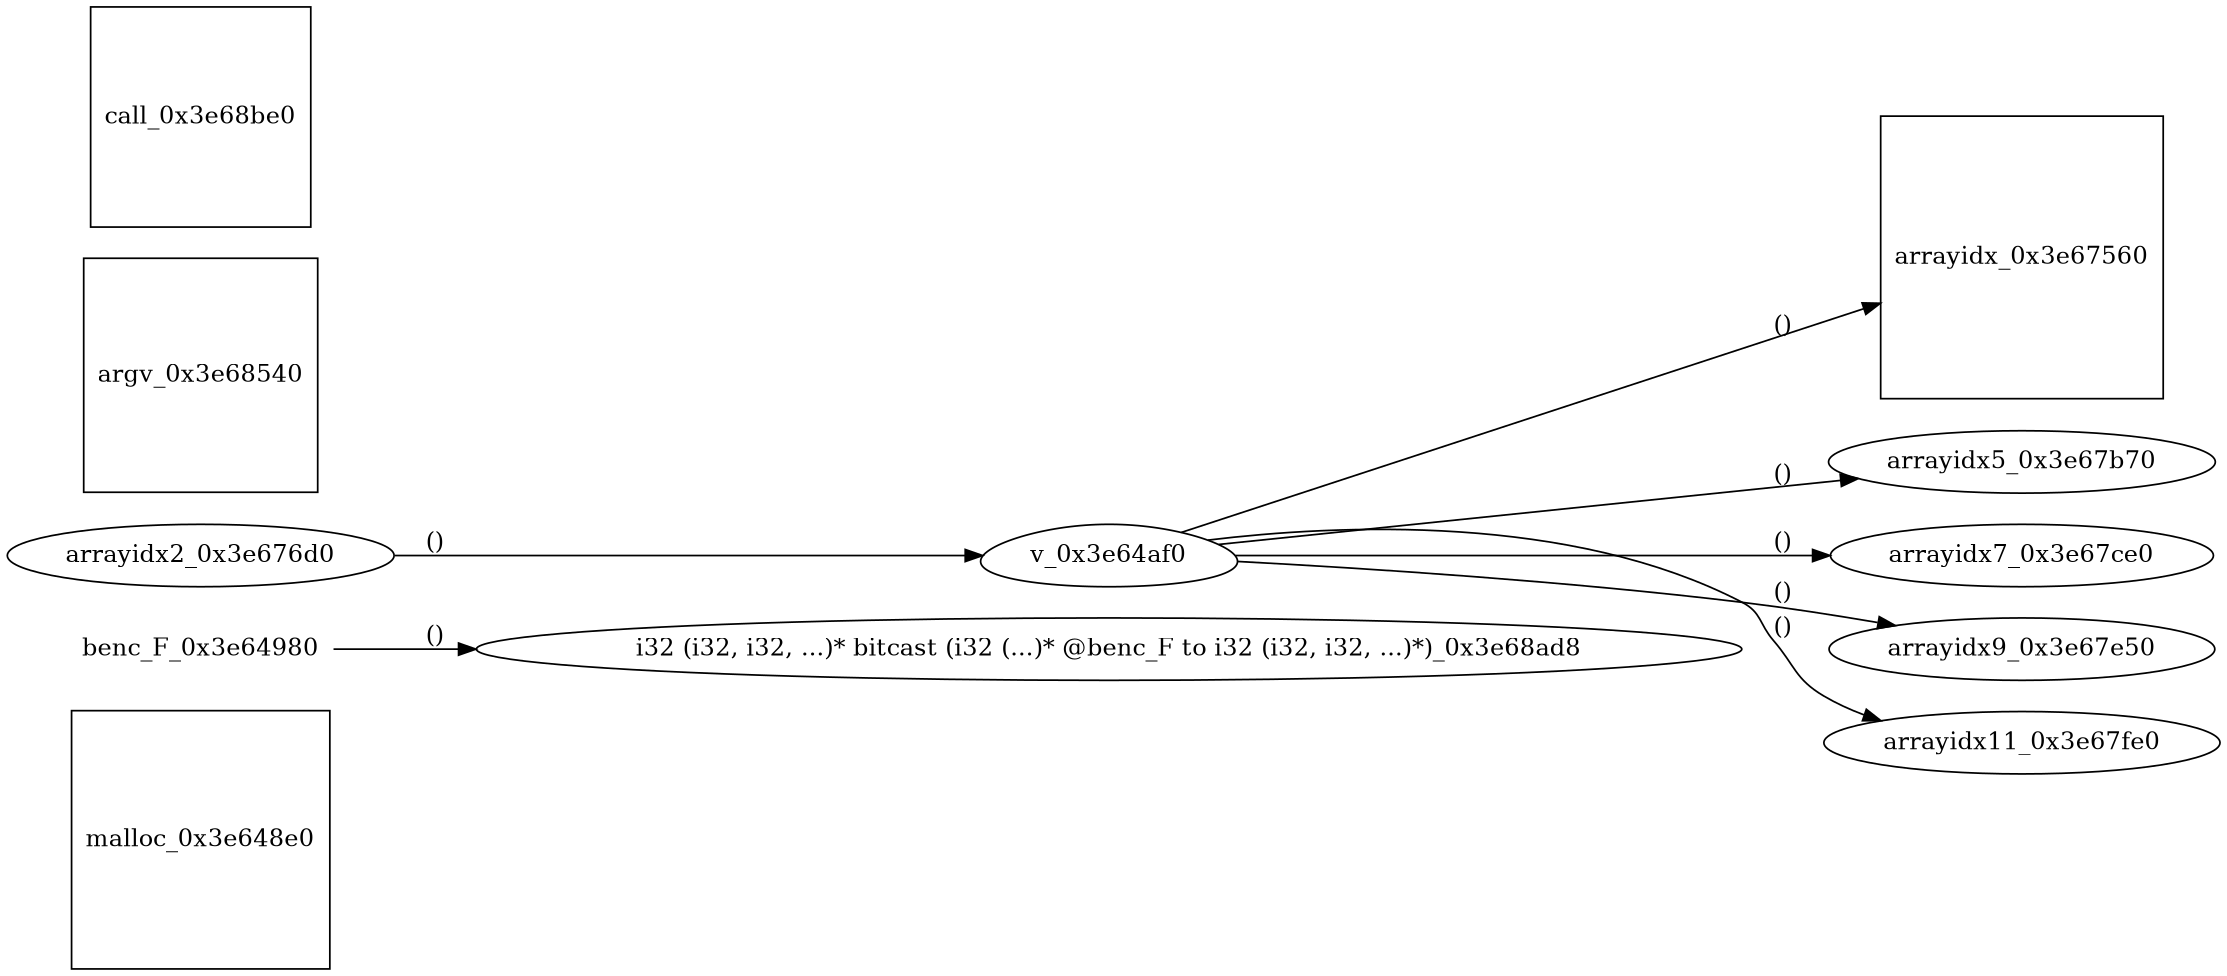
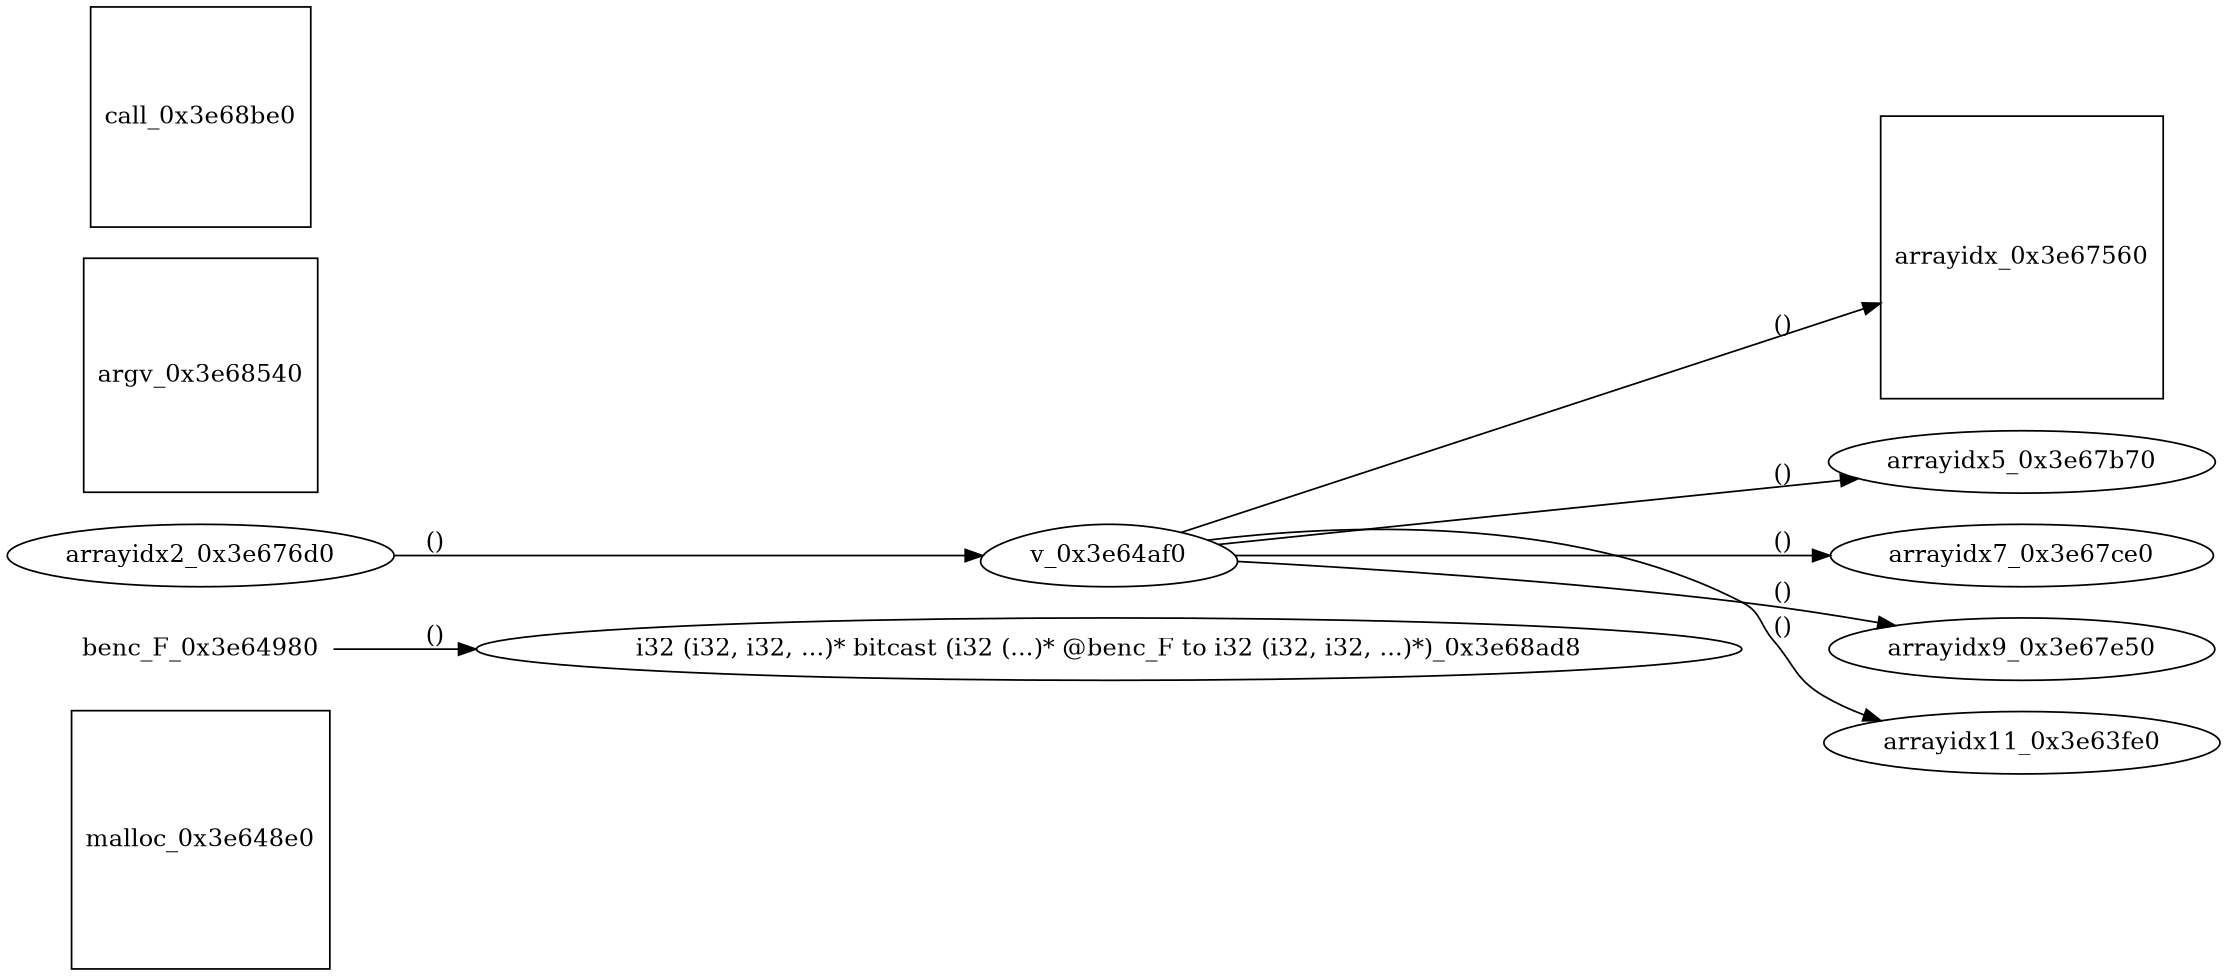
(2022, 743) -> (2022, 743)
